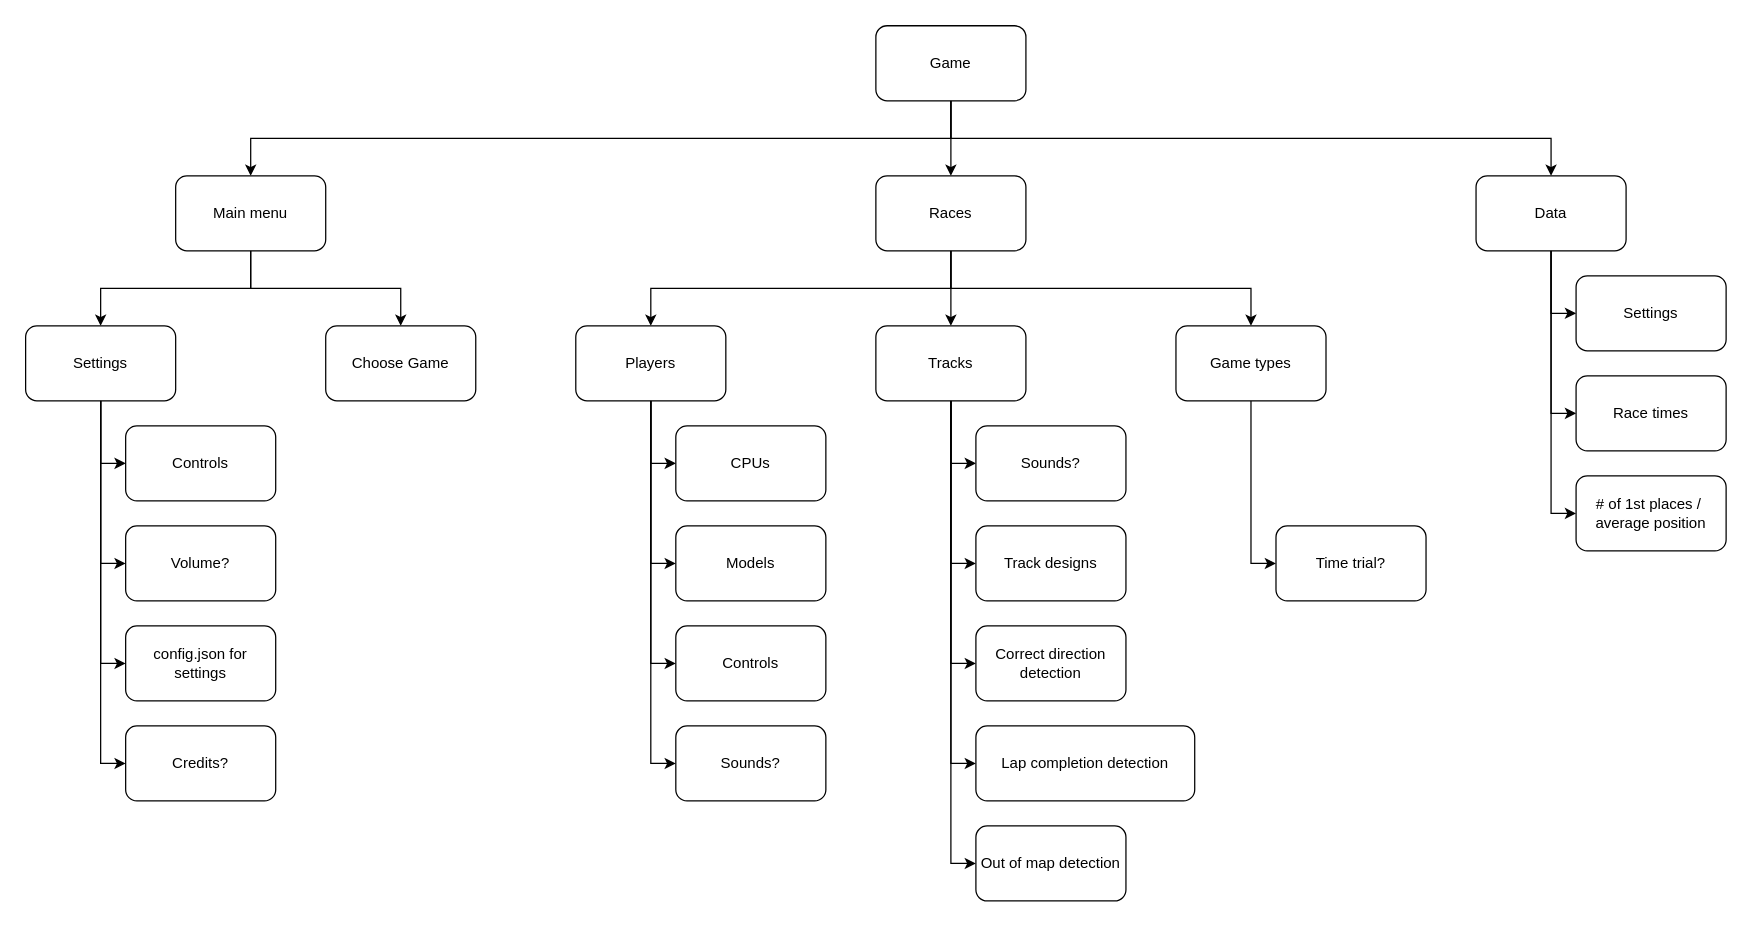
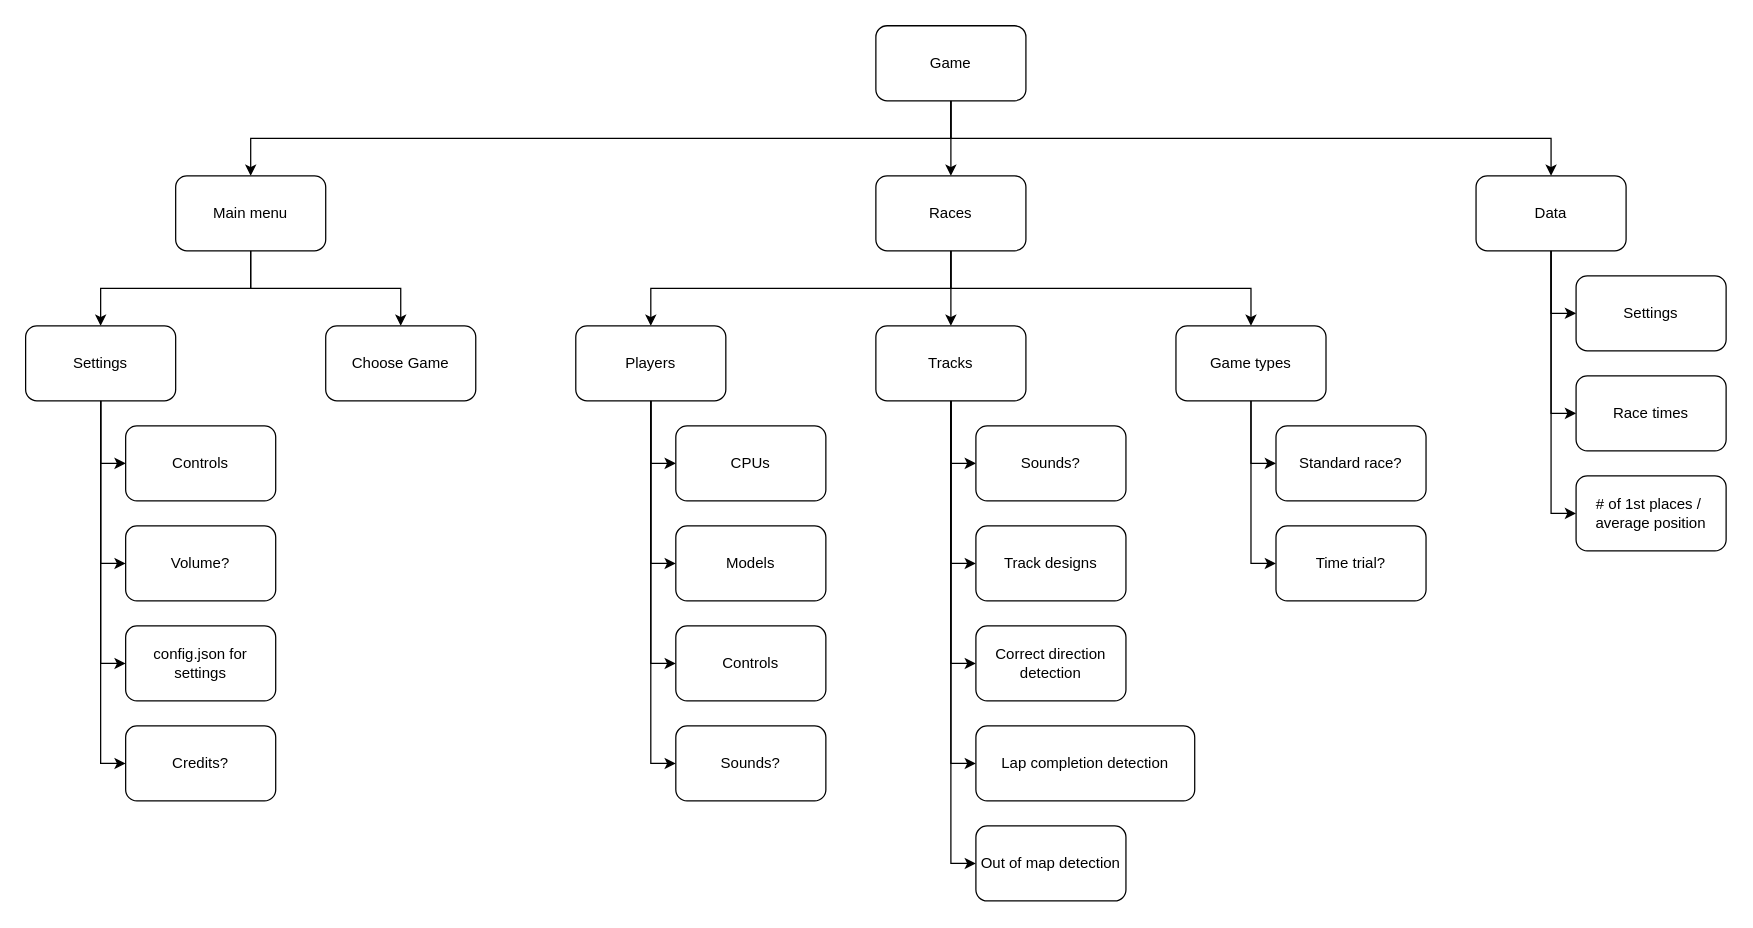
none -> (1260, 463)
none -> (1351, 463)
